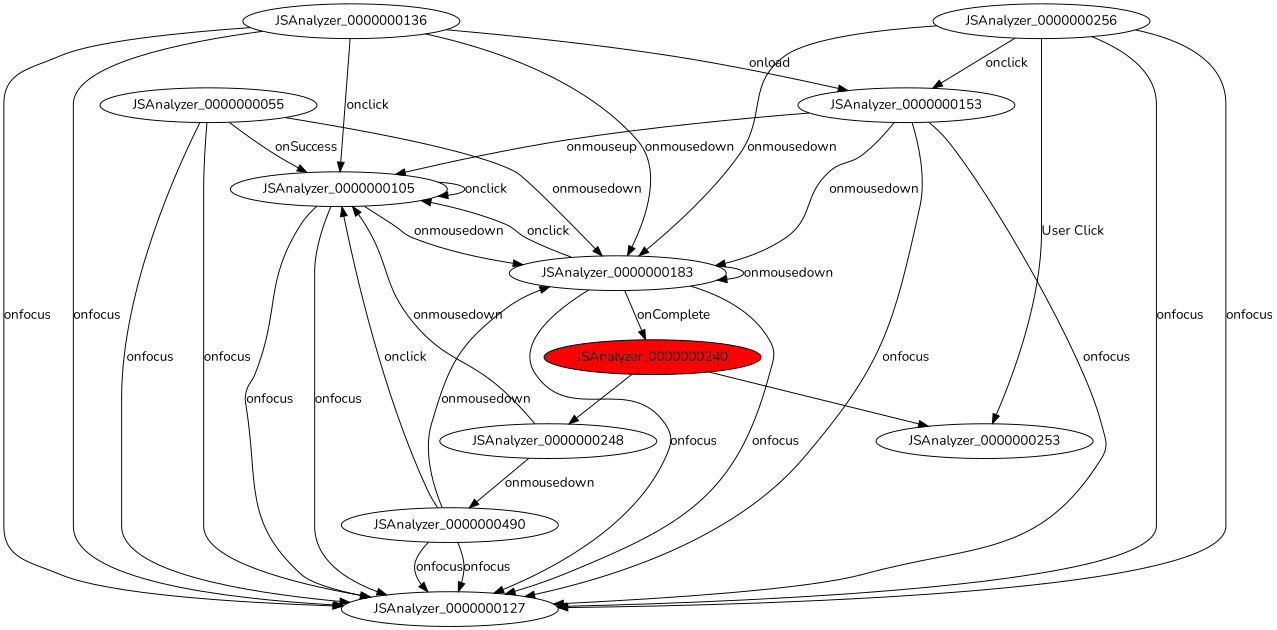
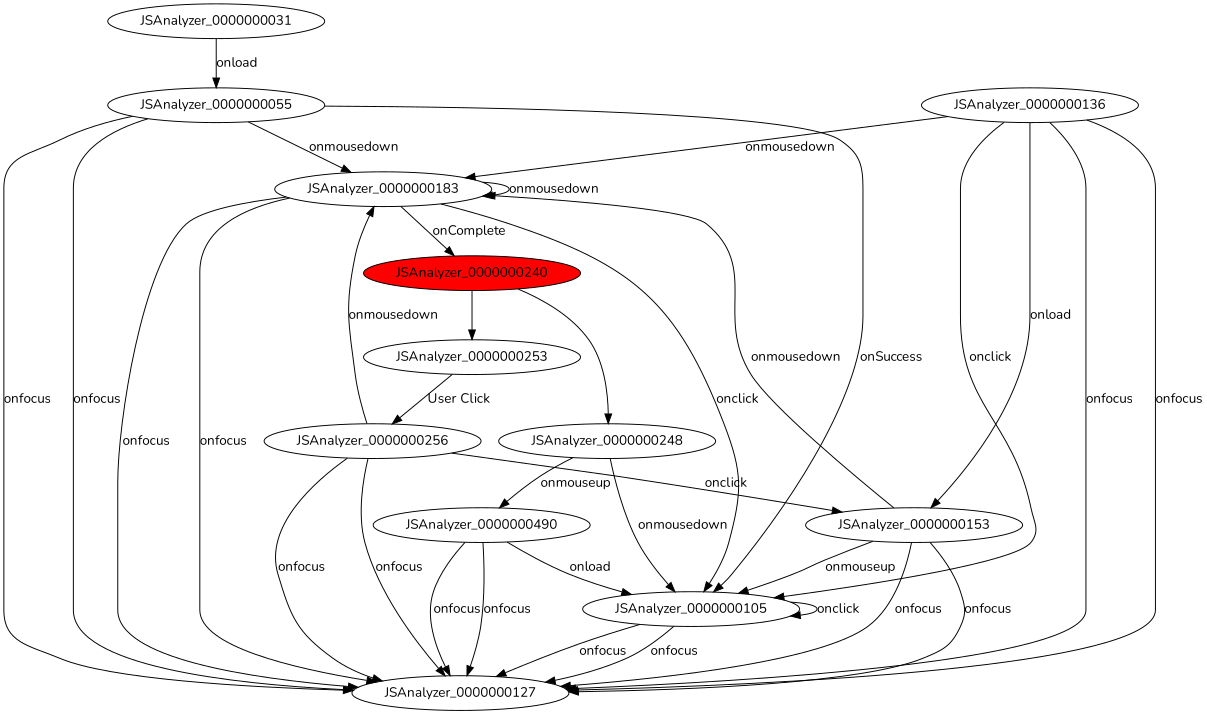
none -> (216, 21)
(1042, 230) -> (426, 396)
(434, 245) -> none
(405, 357) -> (590, 567)
(447, 379) -> none
(550, 483) -> (576, 483)
